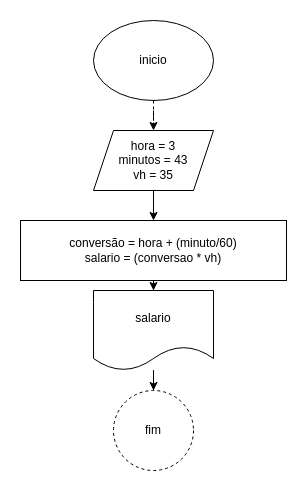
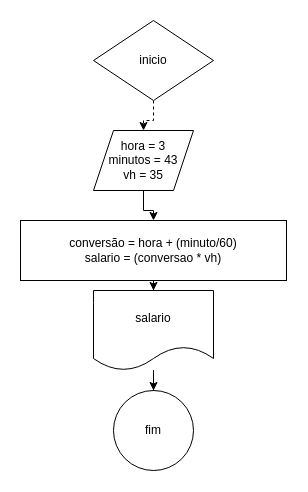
(154, 61) -> (154, 61)
(154, 161) -> (144, 161)
(154, 431) -> (154, 431)
